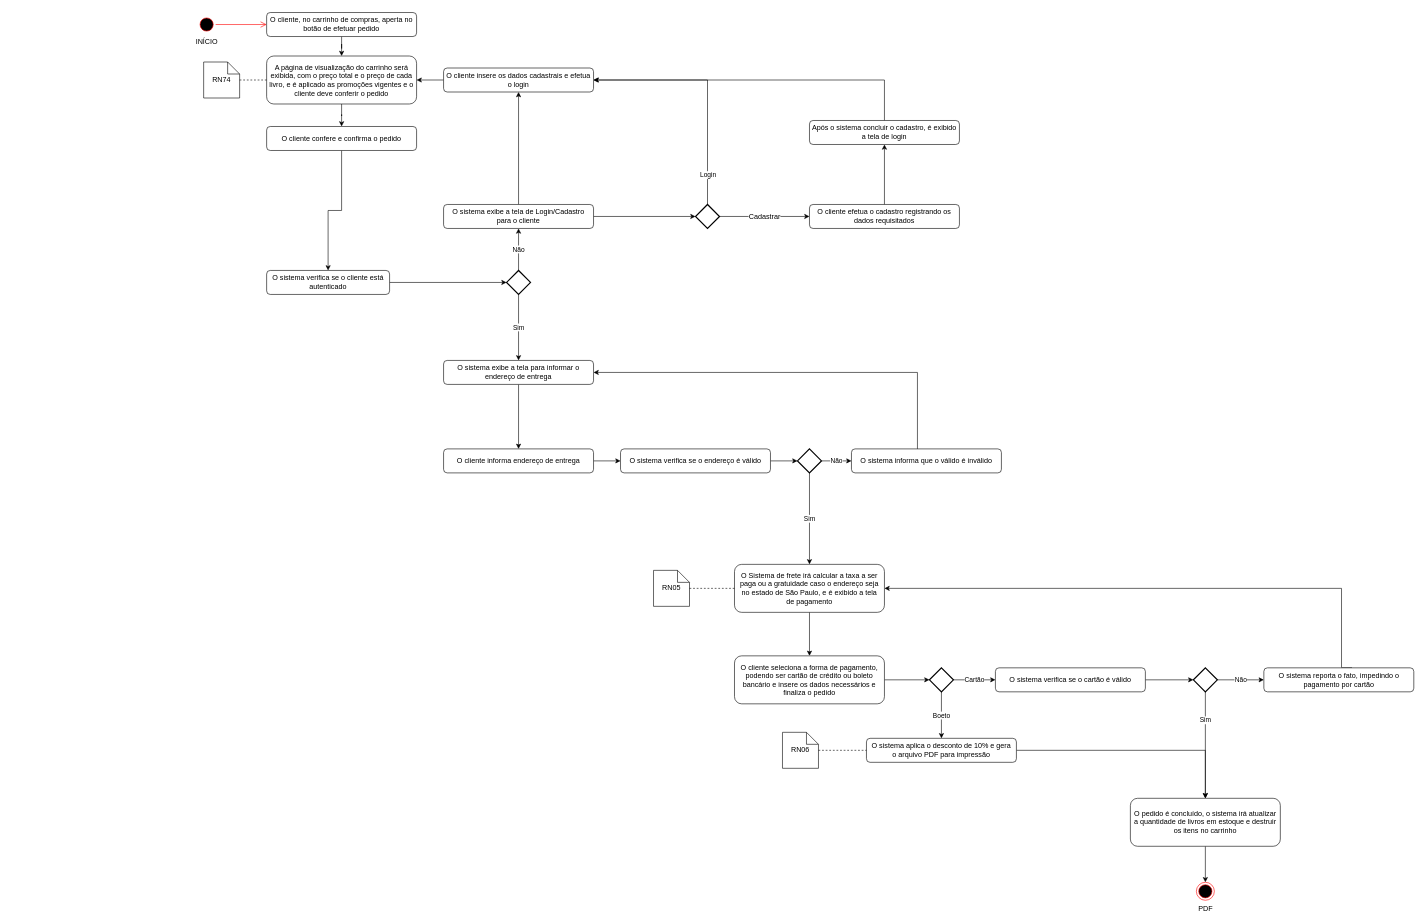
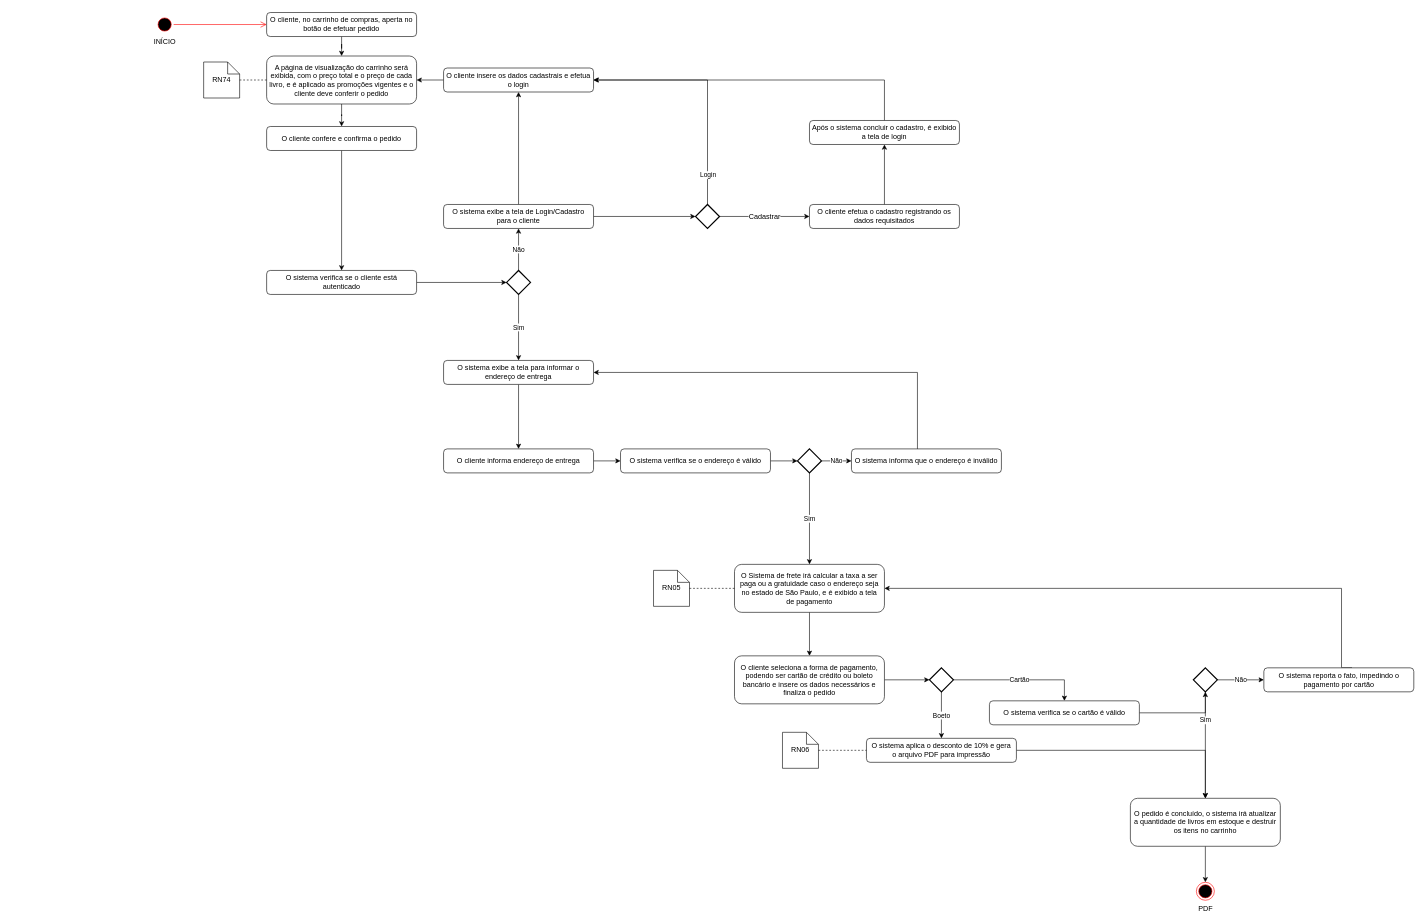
(207, 24) -> (165, 24)
(328, 282) -> (342, 282)
(927, 461) -> (927, 461)
(1071, 680) -> (1065, 713)
